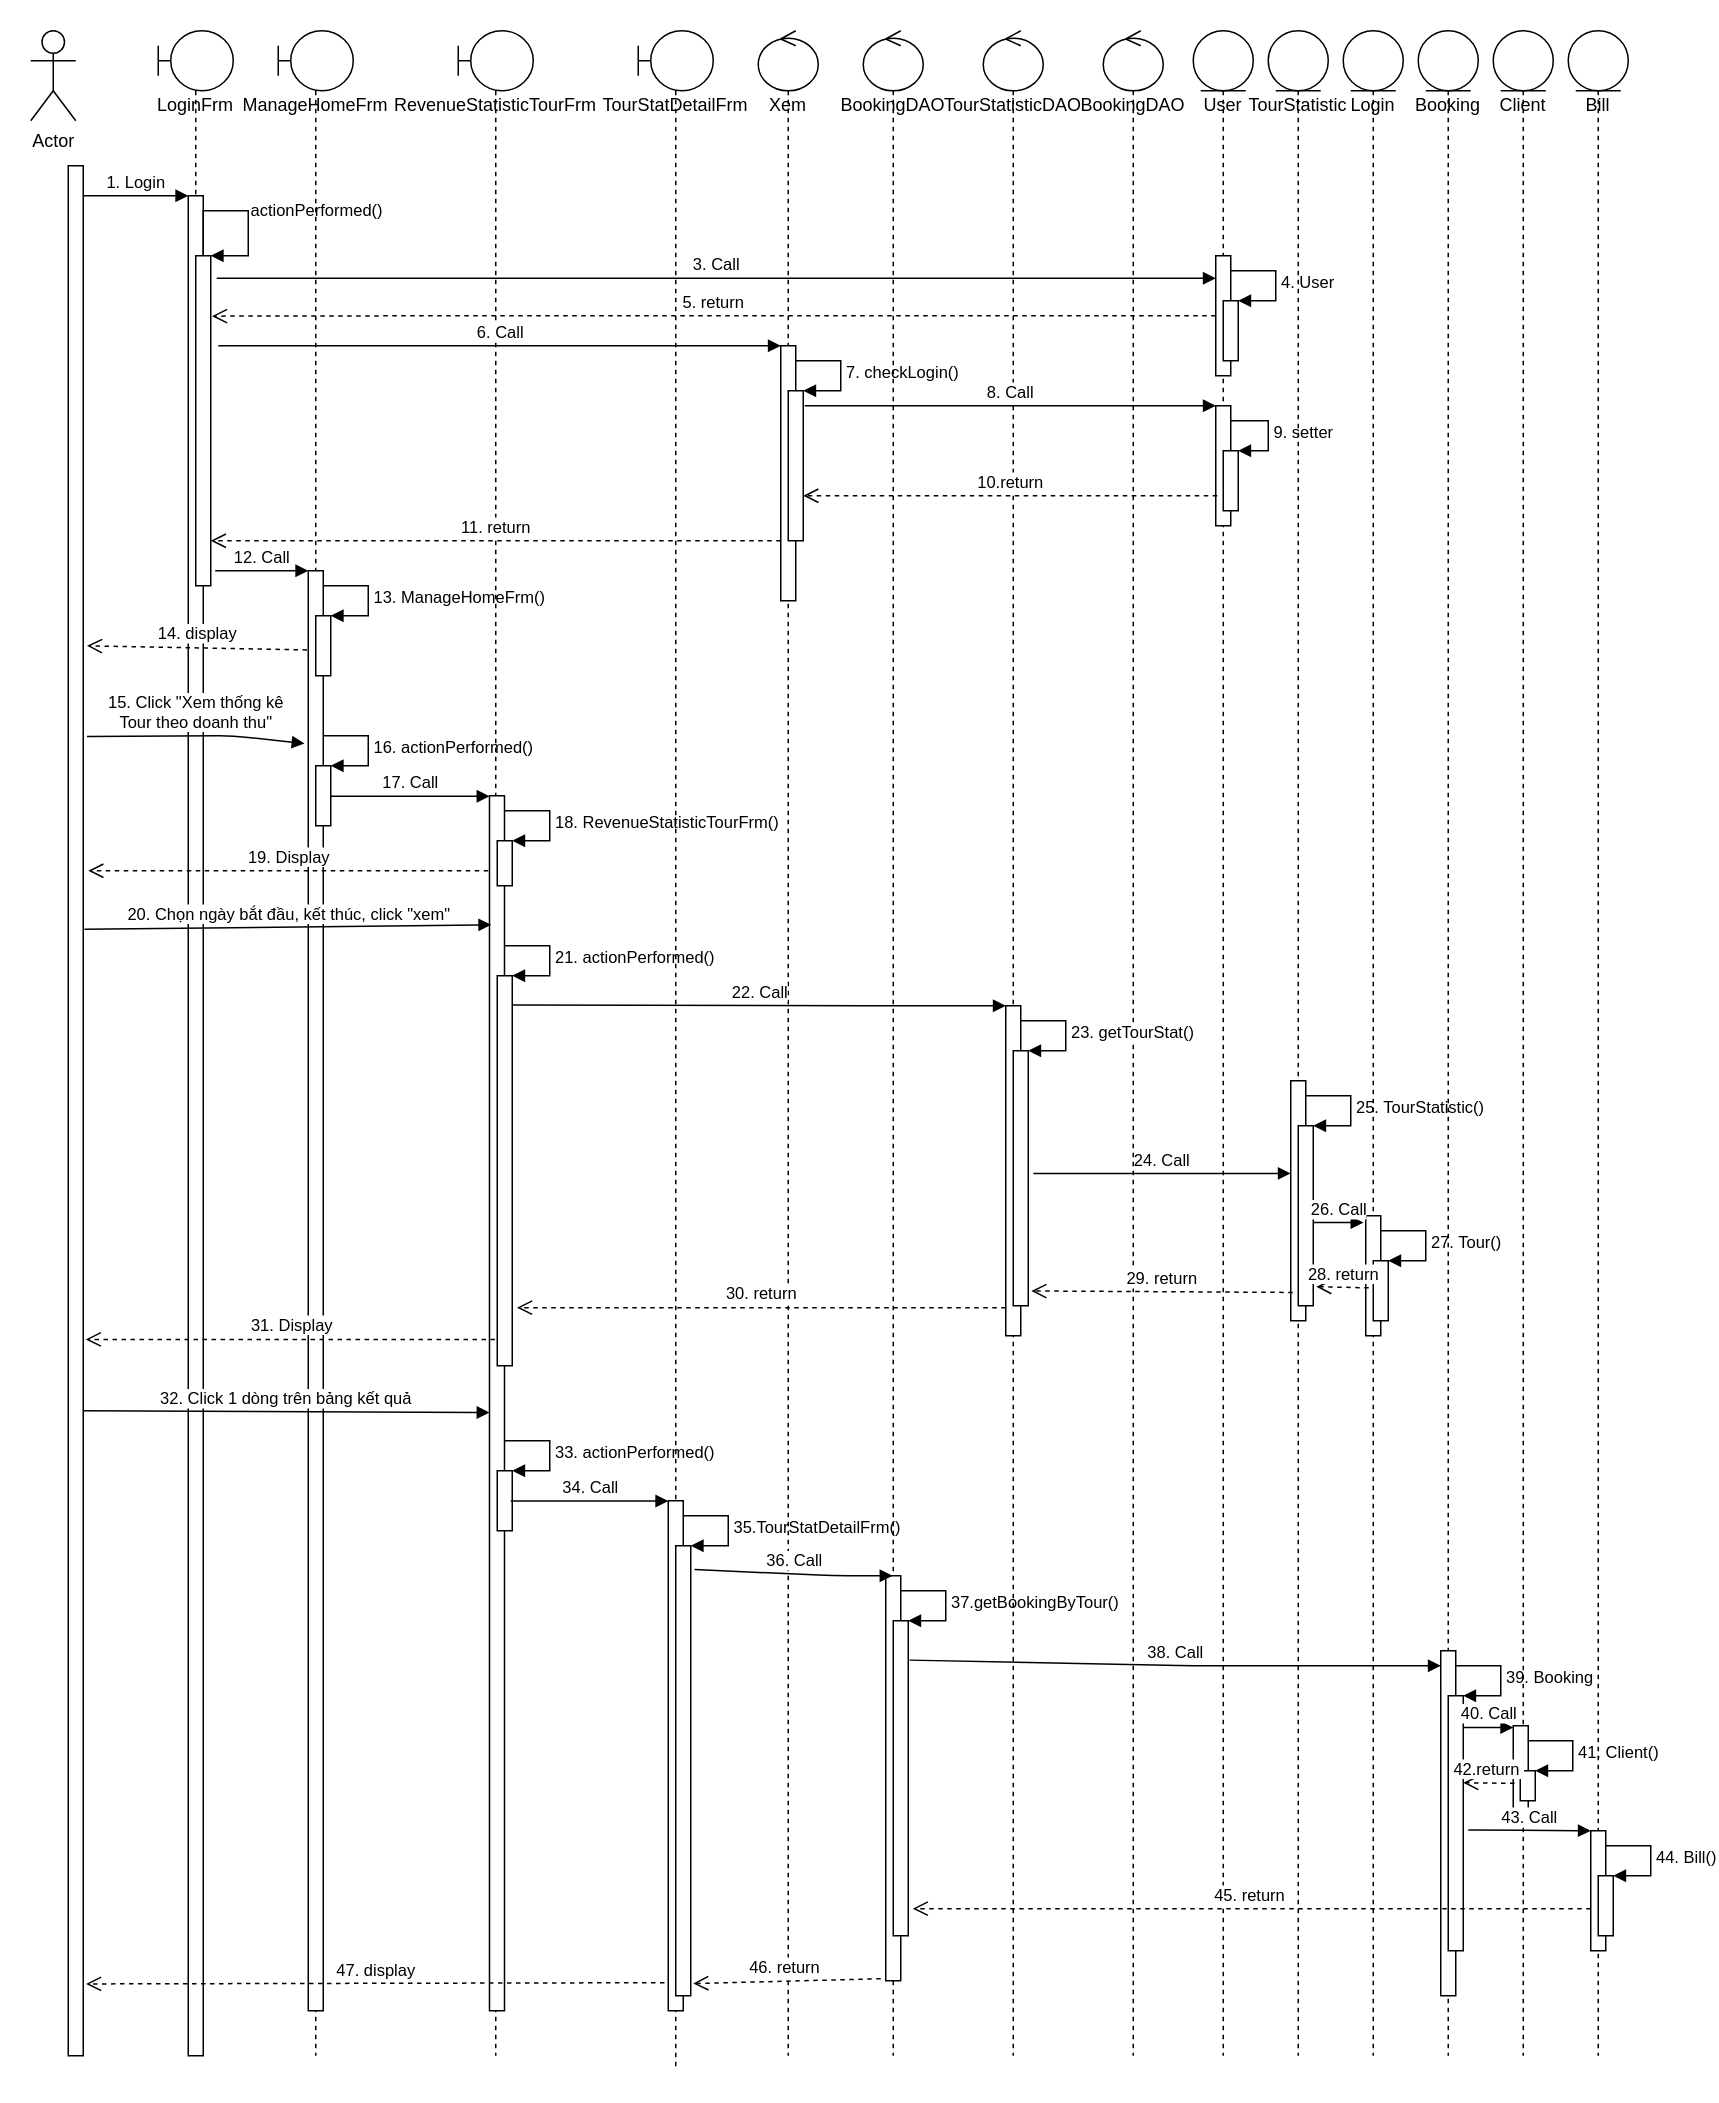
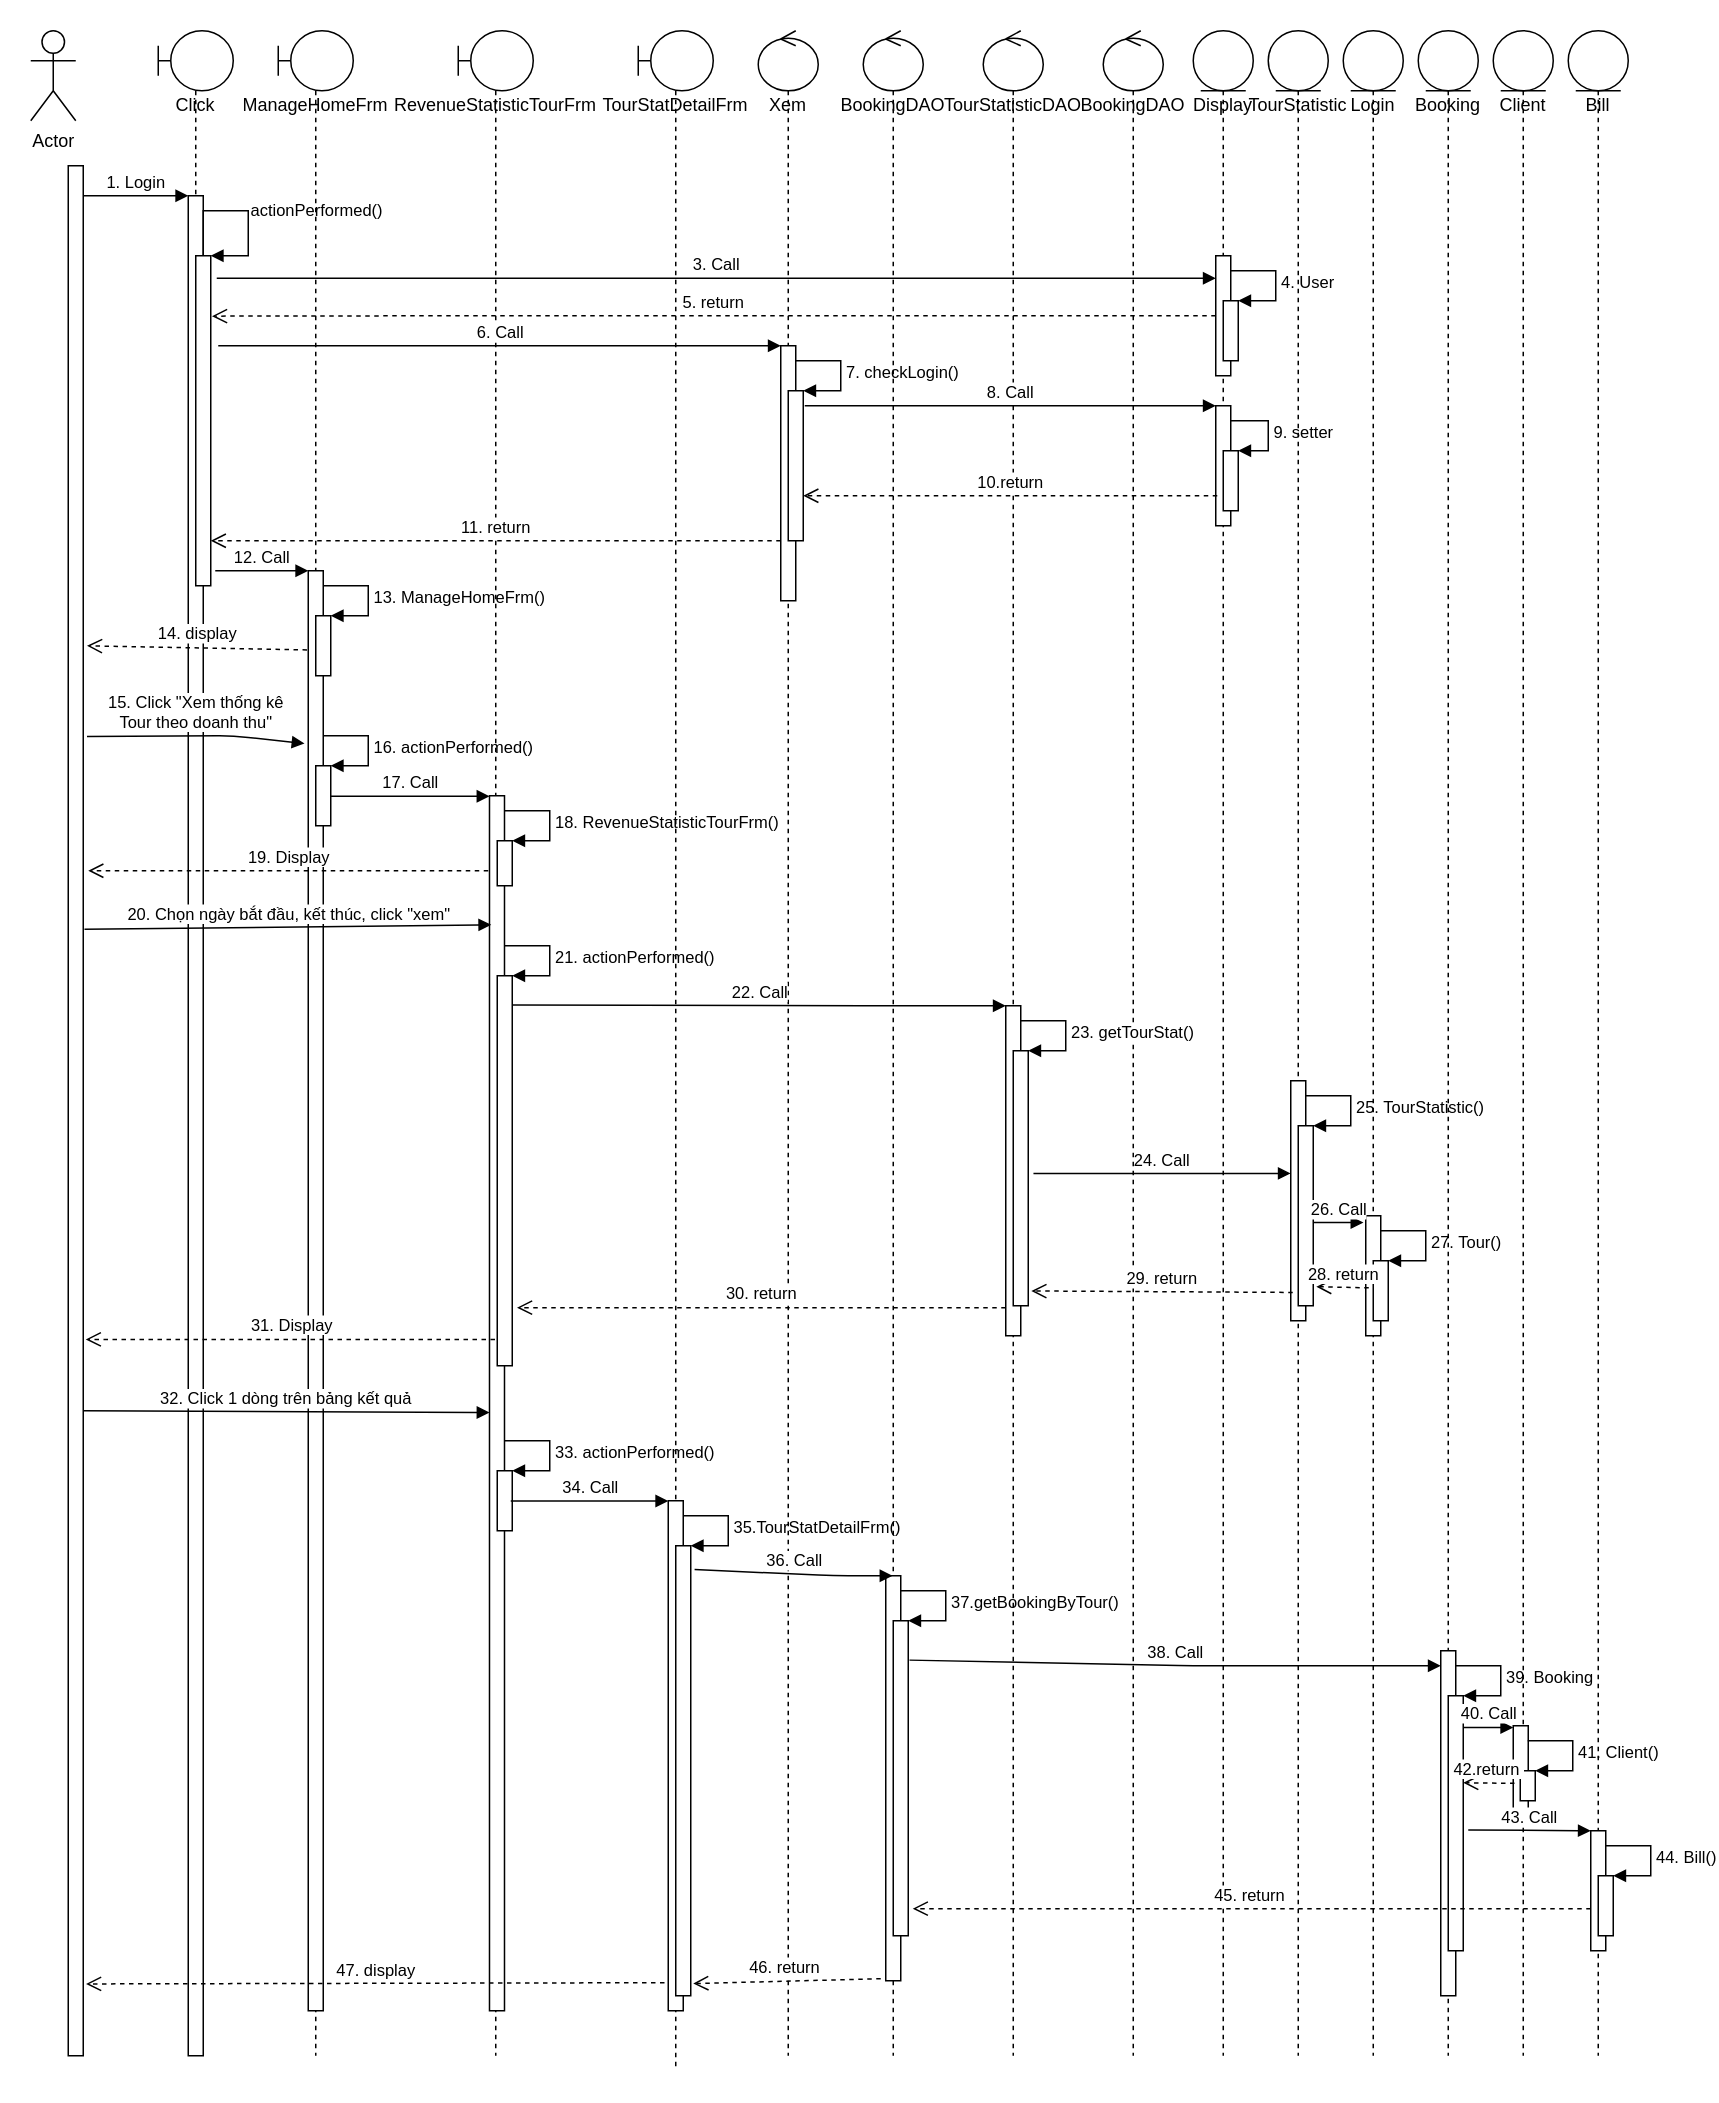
(1223, 106) -> (1223, 117)
(196, 117) -> (196, 106)
